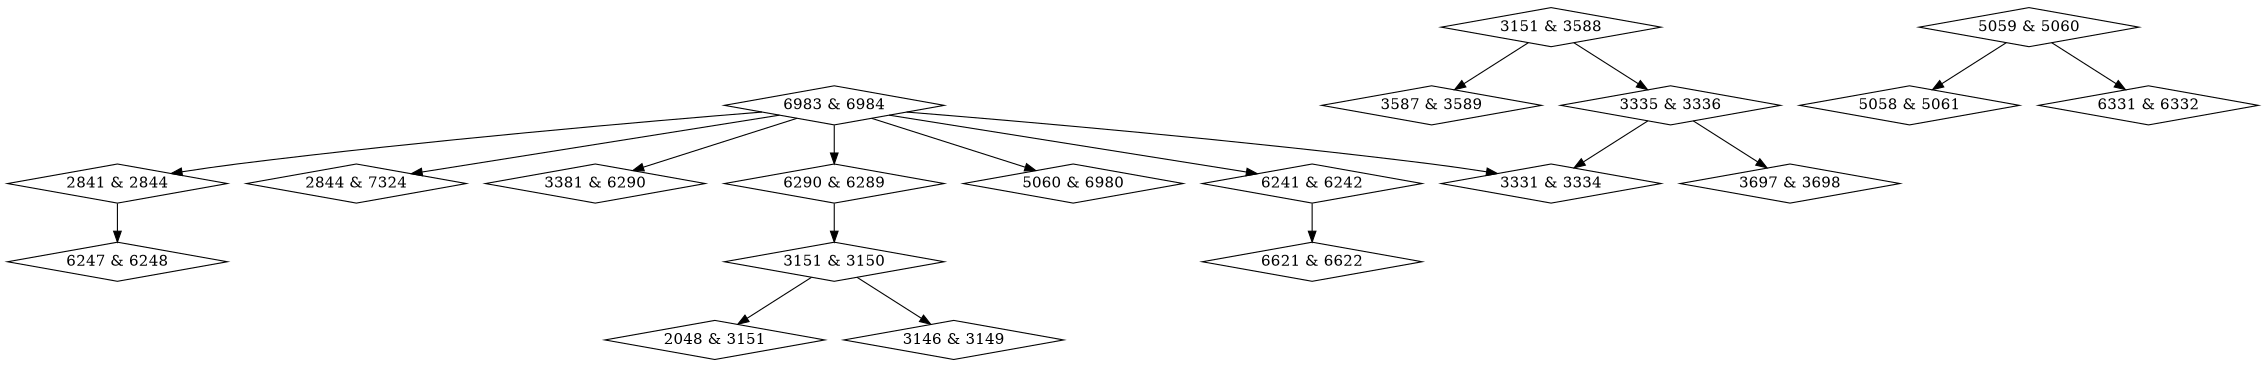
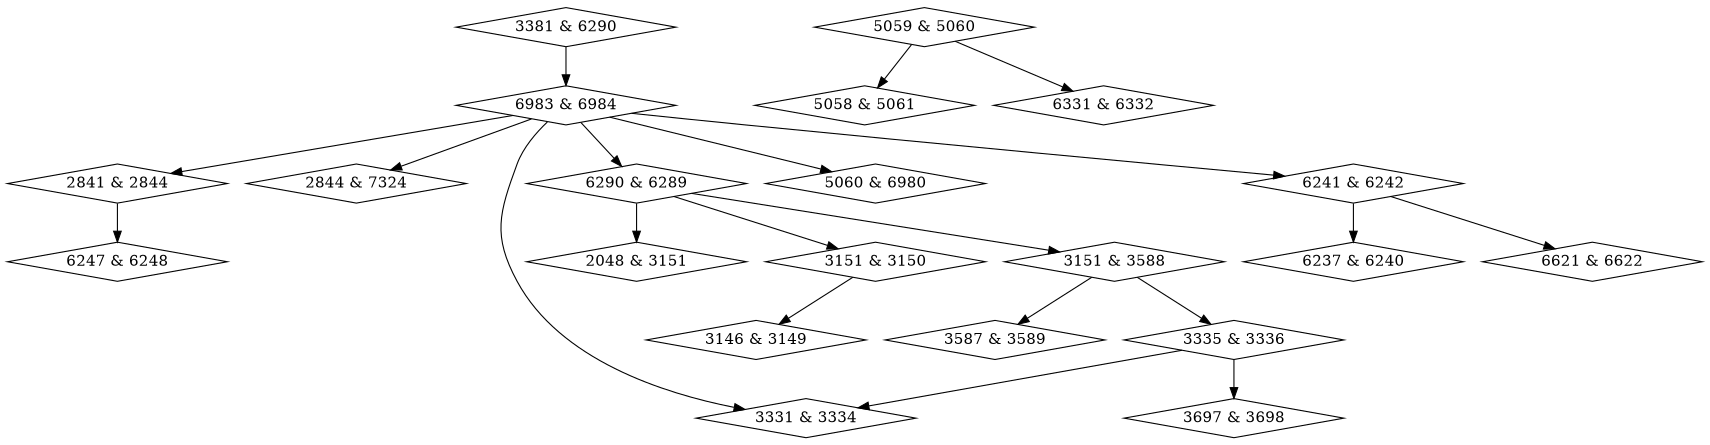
(720, 143) -> (566, 61)
none -> (870, 222)
none -> (1353, 262)
(779, 298) -> (637, 217)
